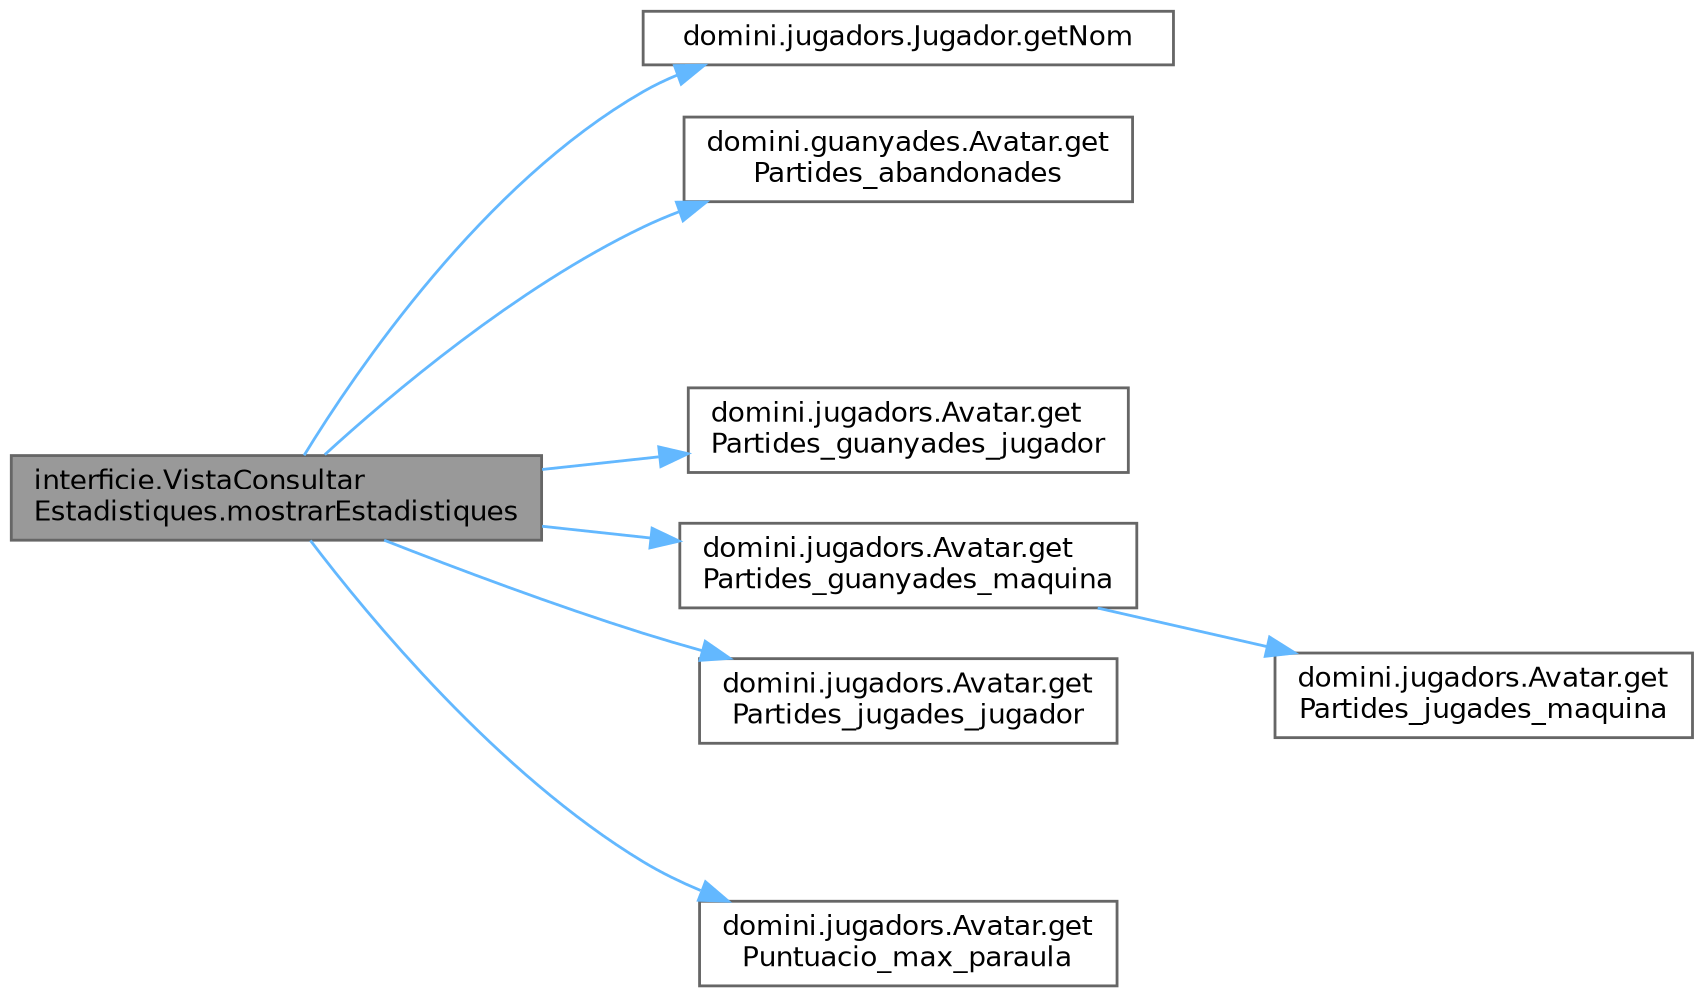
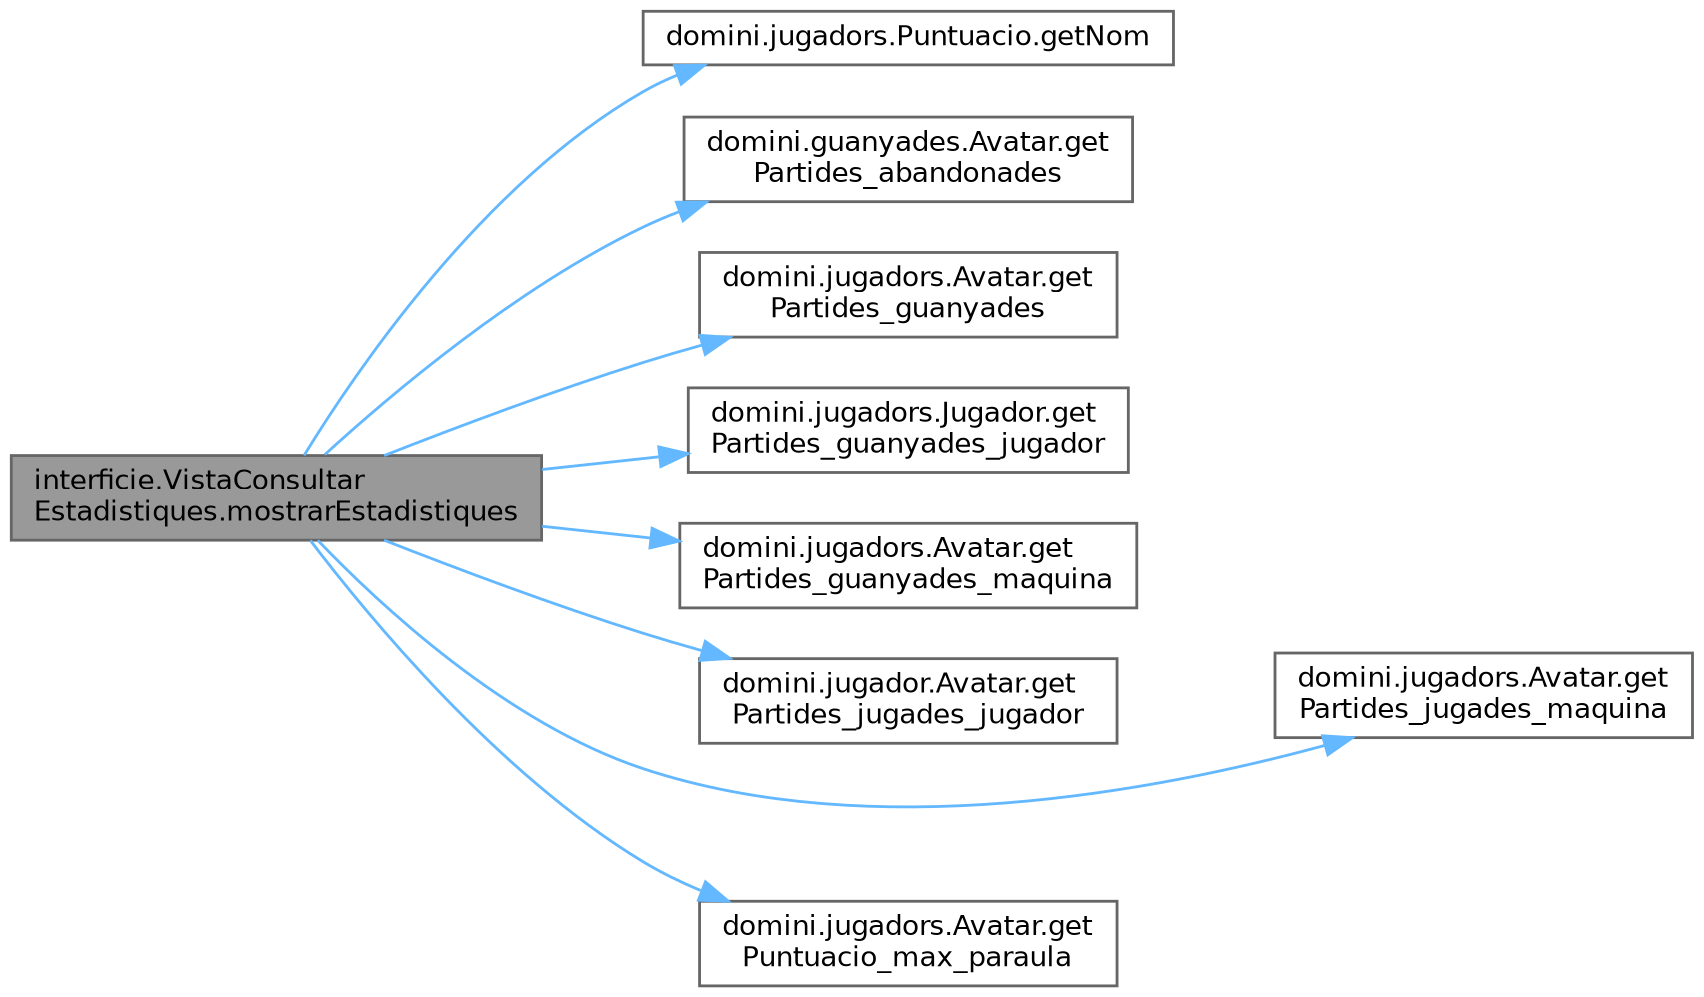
(908, 38) -> (908, 38)
none -> (908, 295)
(908, 430) -> (908, 430)
(1182, 627) -> (785, 799)
(908, 701) -> (908, 701)
